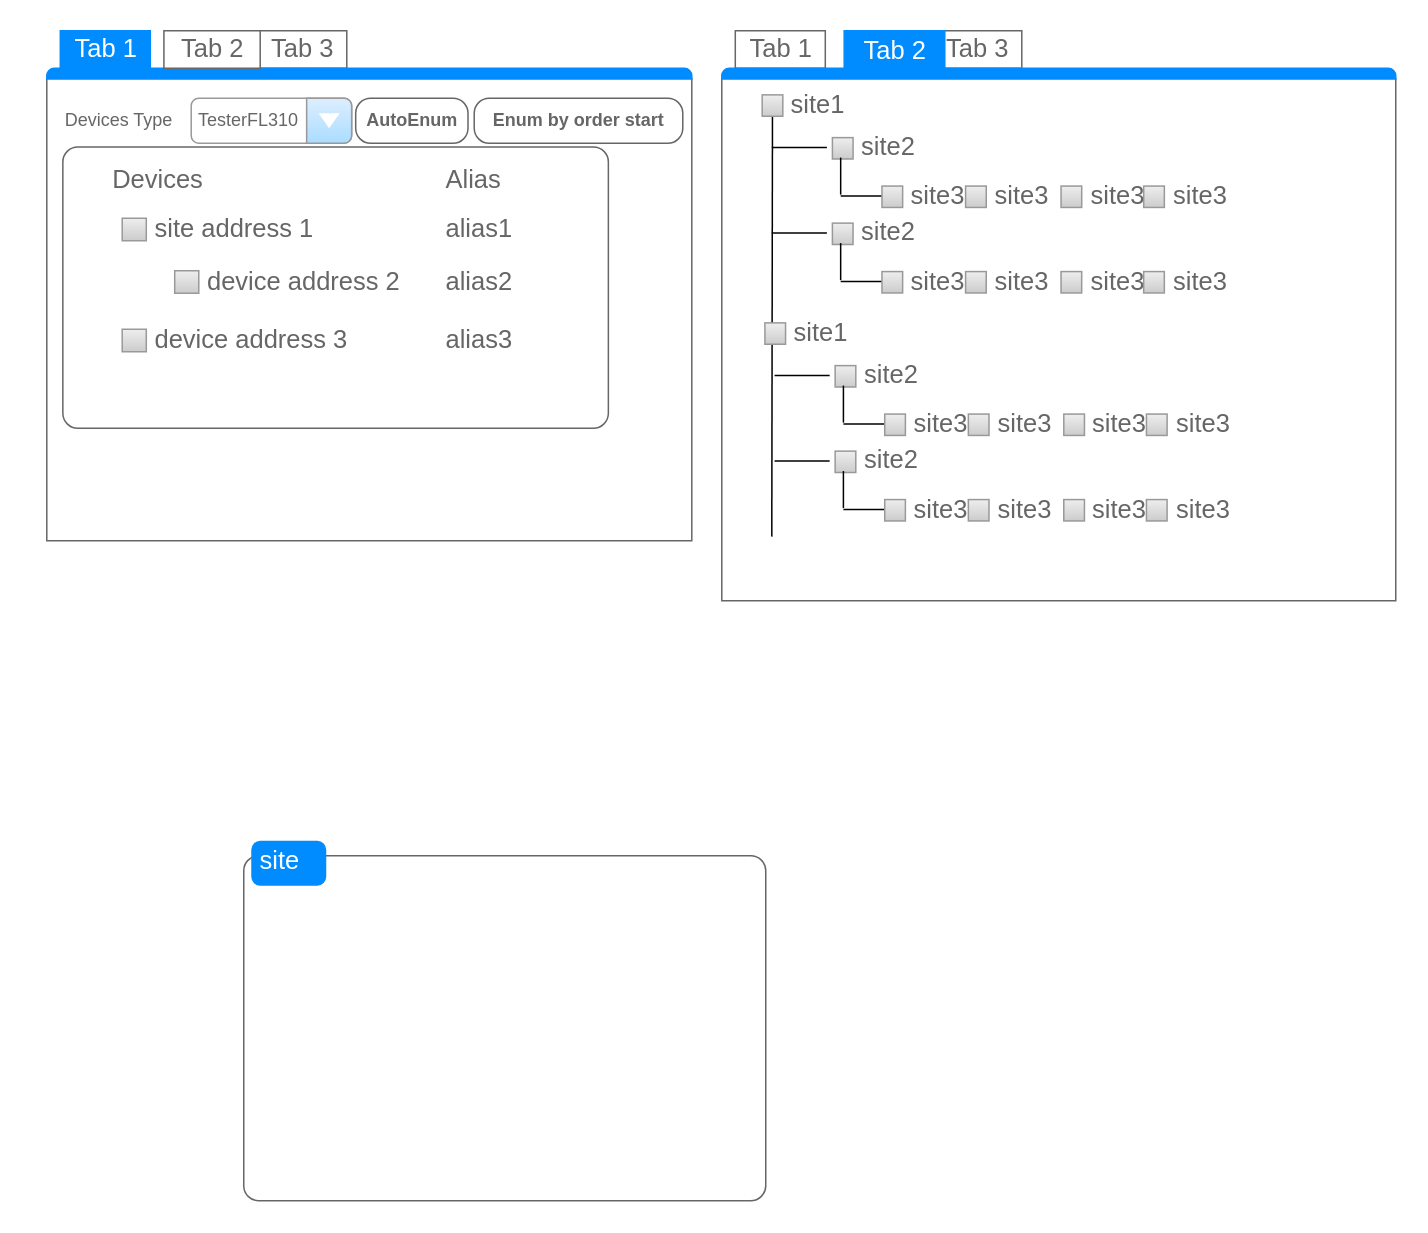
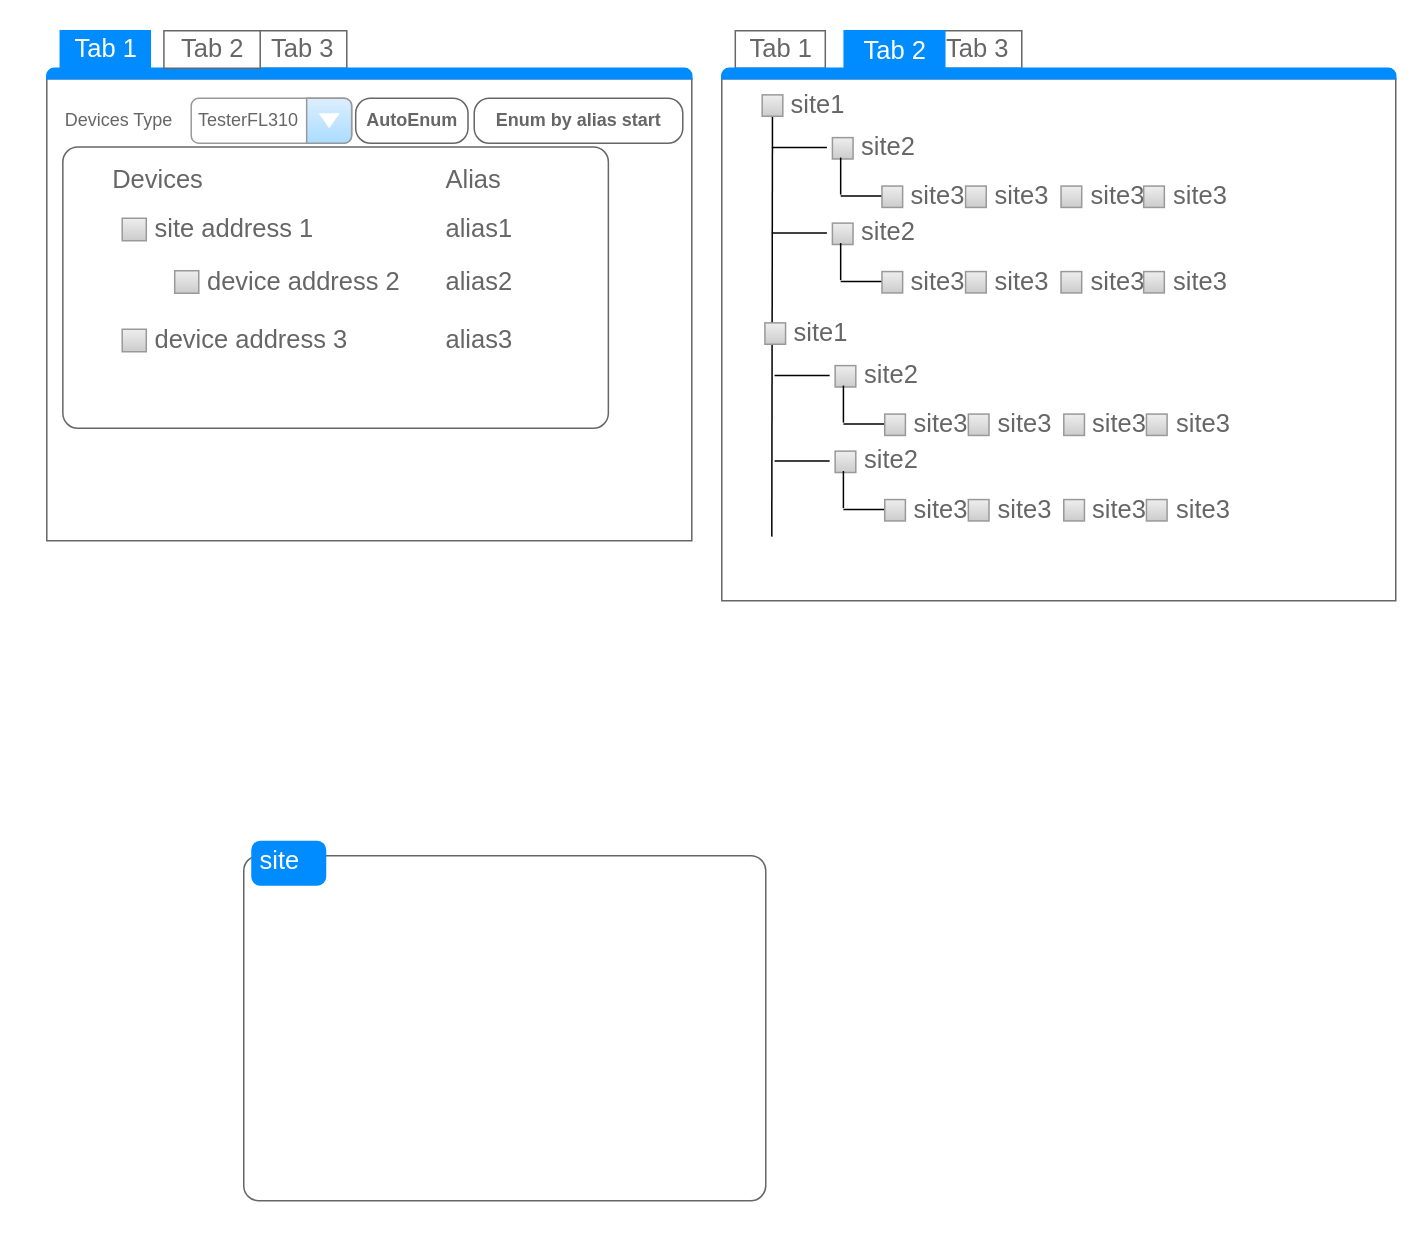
(579, 121) -> (579, 121)
